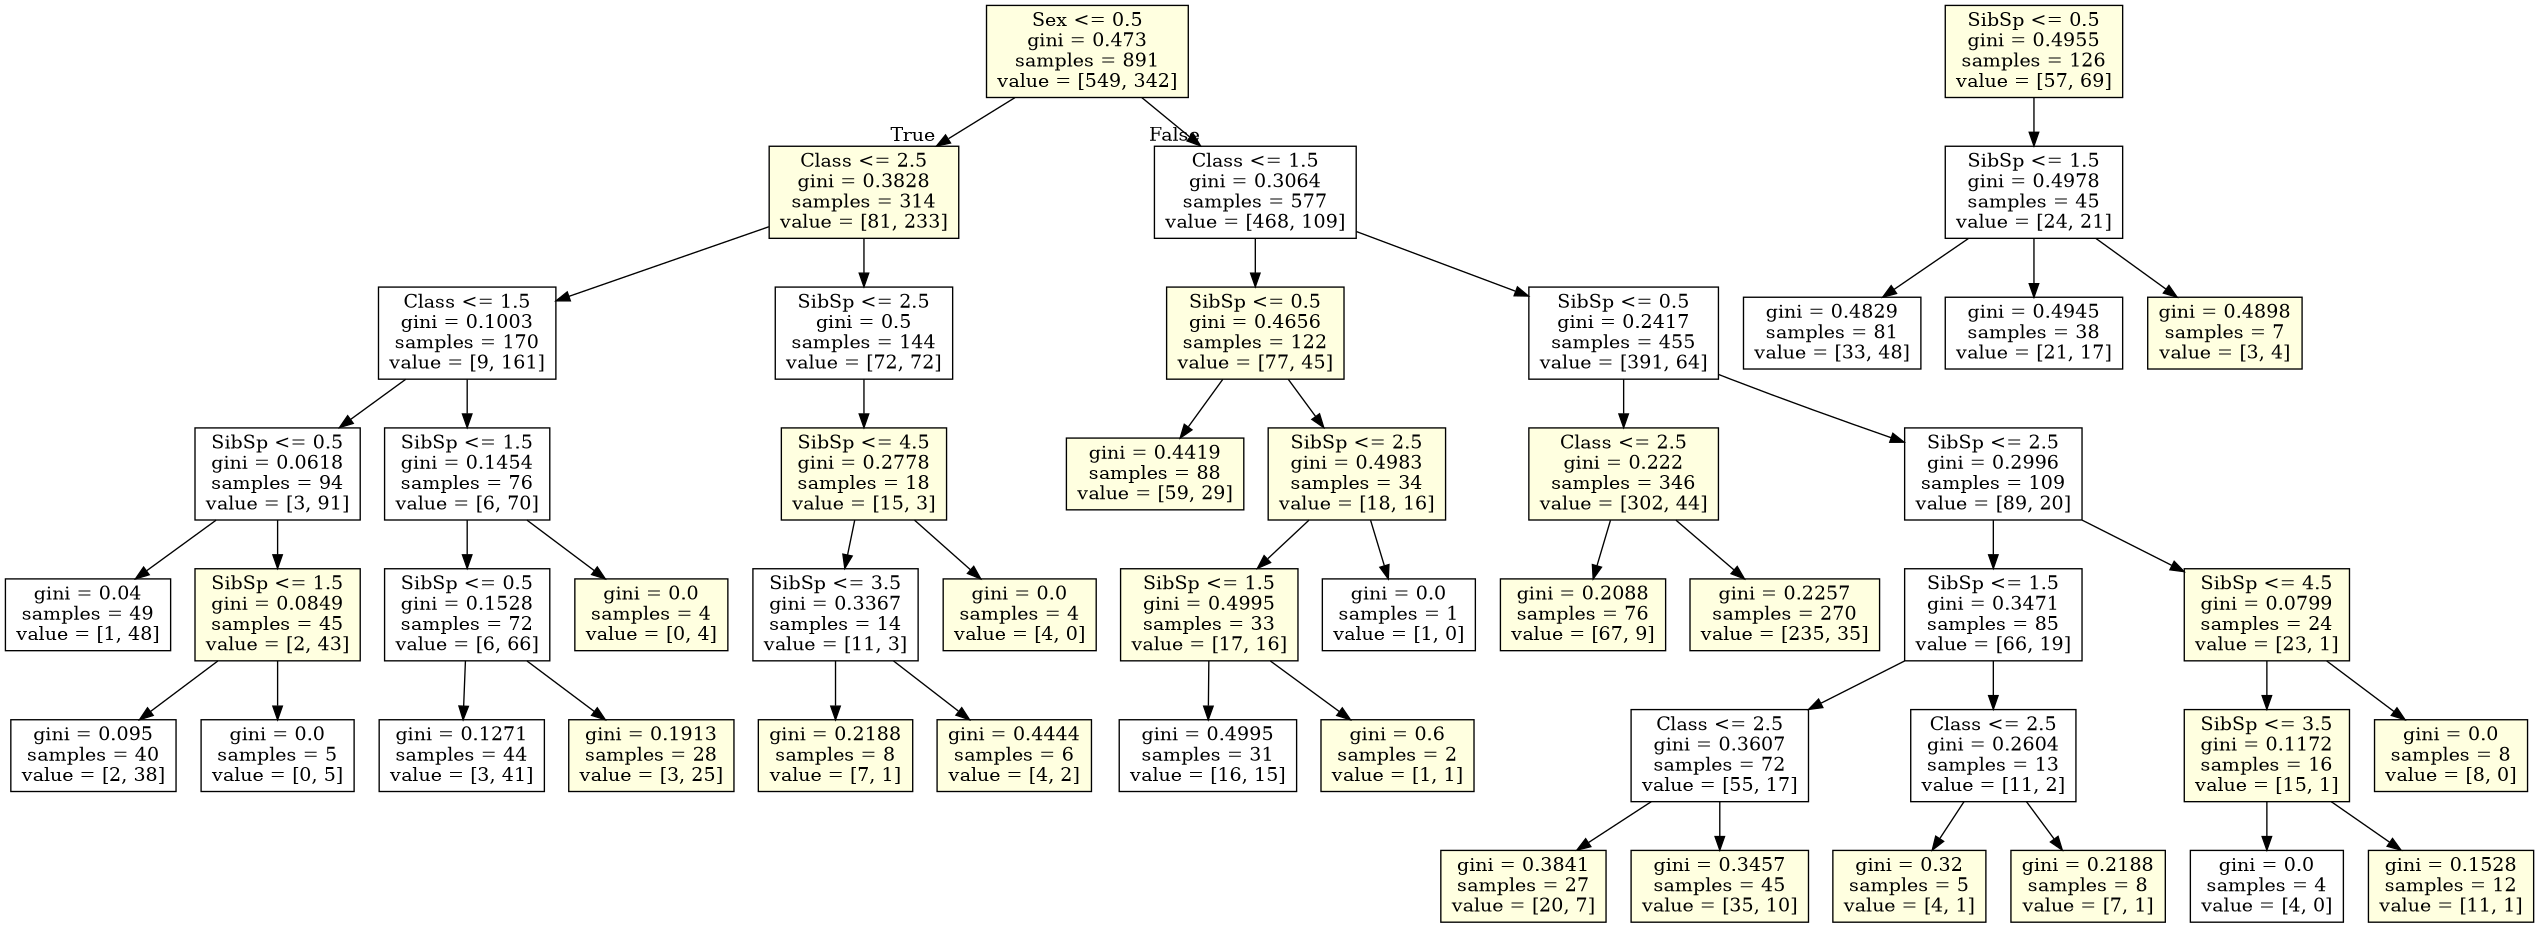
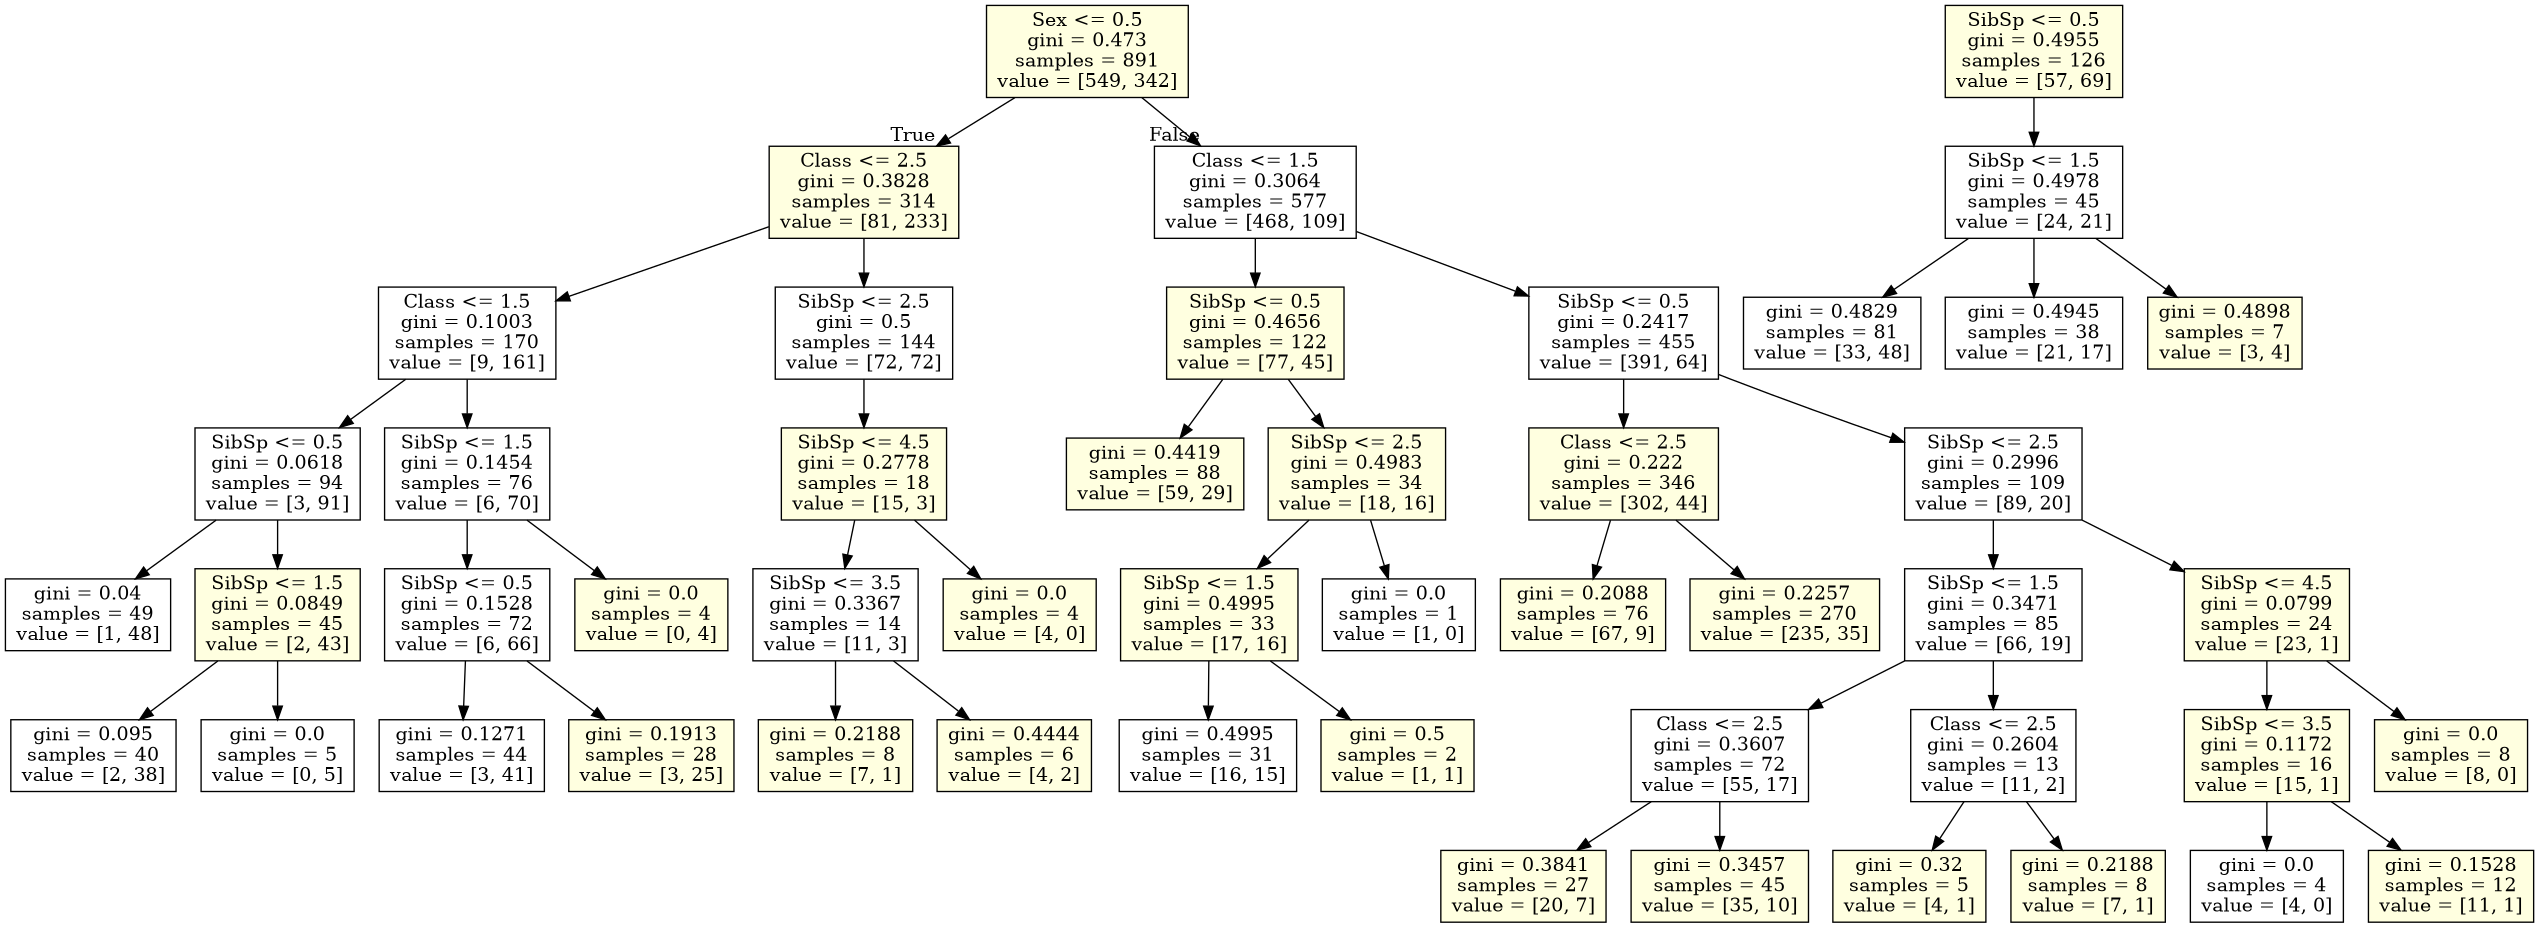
(1398, 756) -> (1398, 756)
